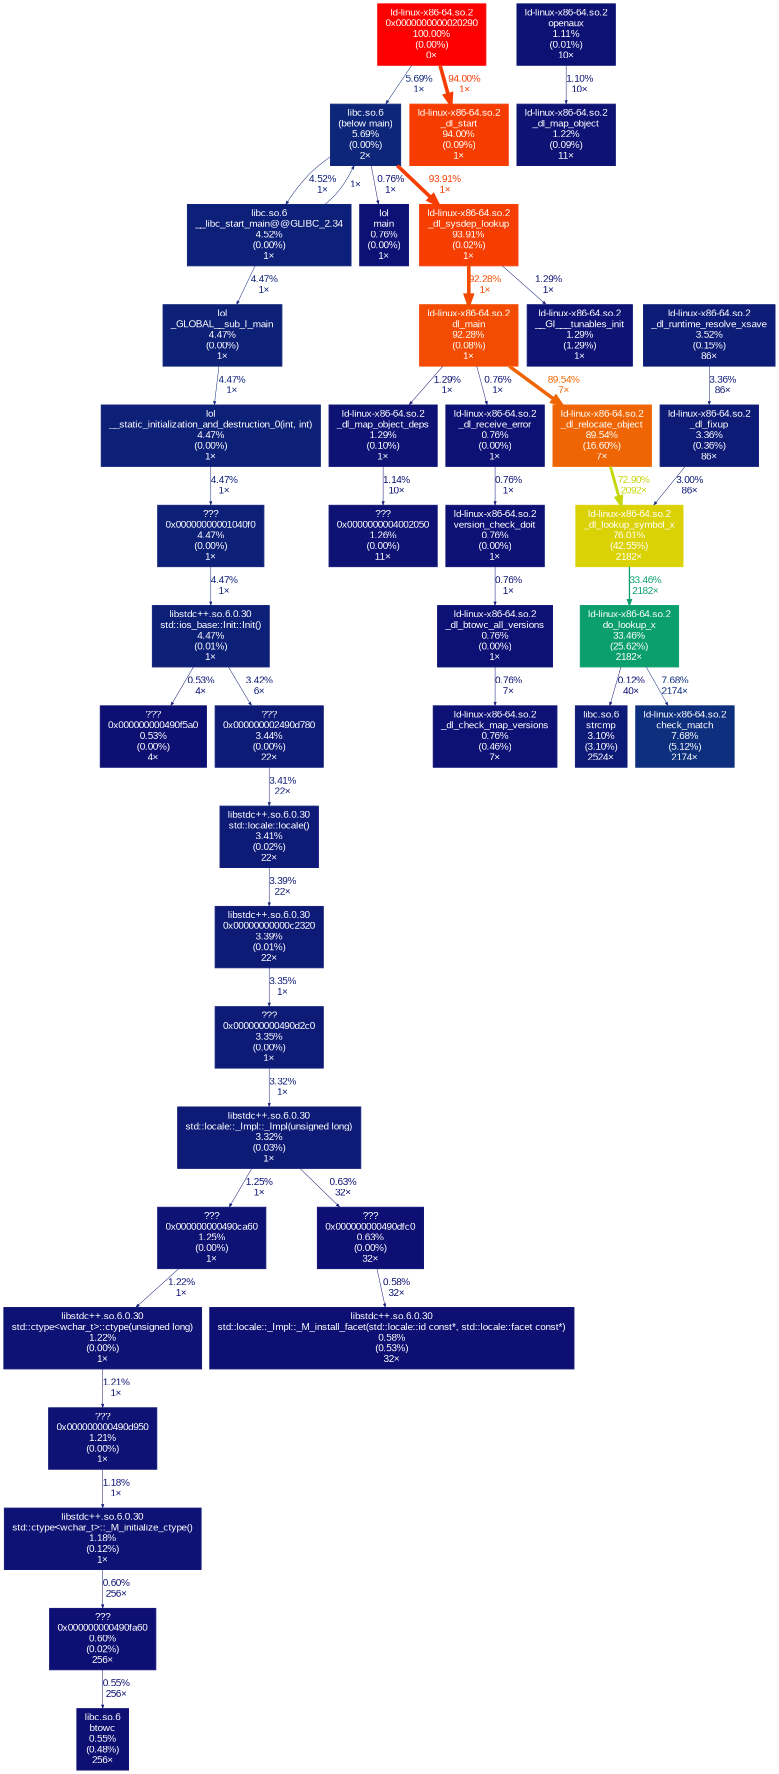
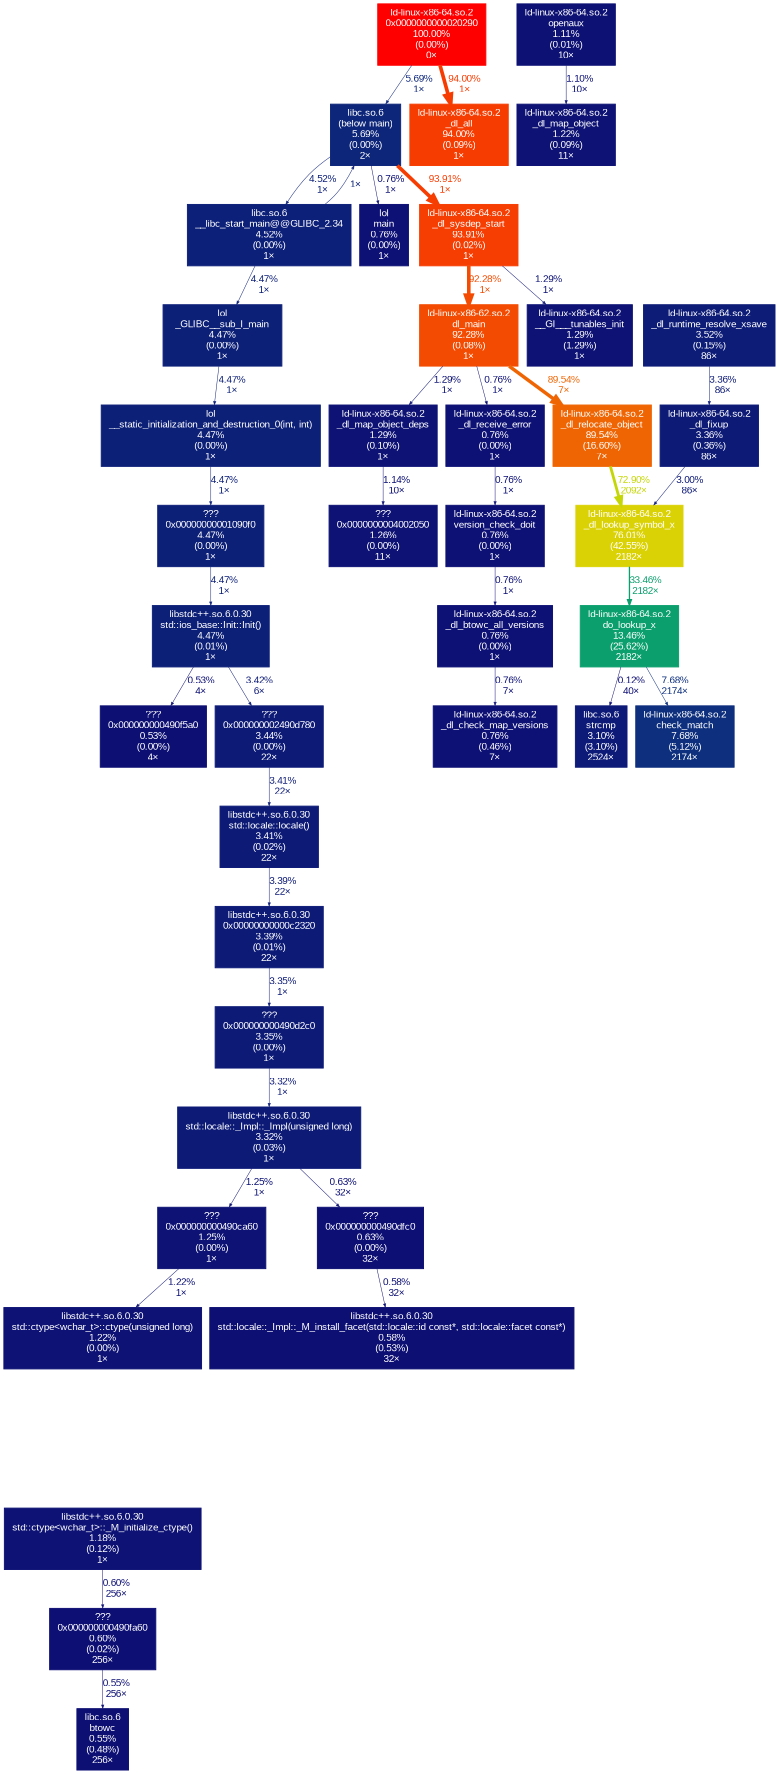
(459, 135) -> (459, 135)
(469, 235) -> (469, 235)
(222, 335) -> (222, 335)
(469, 335) -> (469, 335)
(211, 536) -> (211, 536)
(629, 636) -> (629, 636)
(103, 1439) -> none
